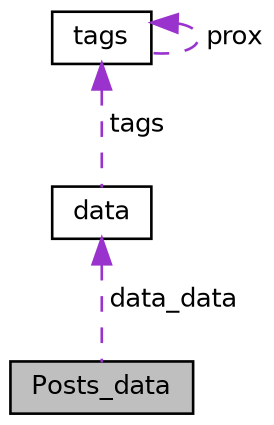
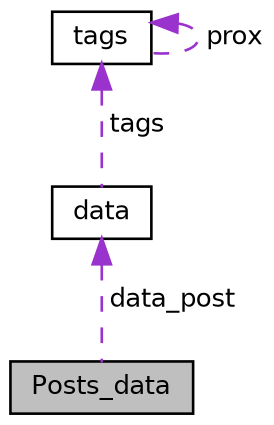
(170, 300) -> (170, 300)
